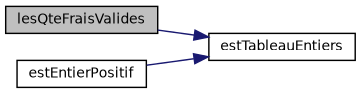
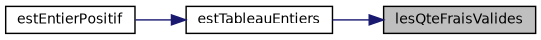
(176, 33) -> (351, 20)
